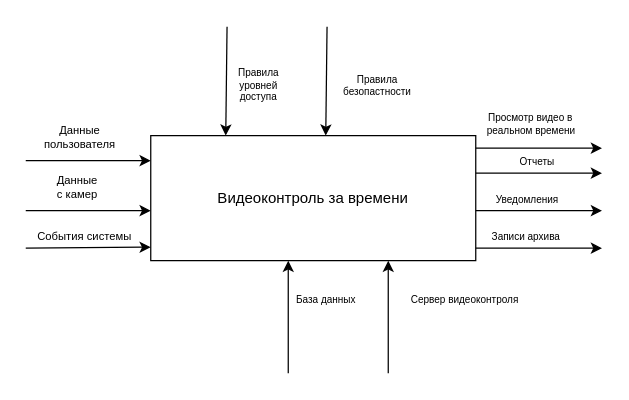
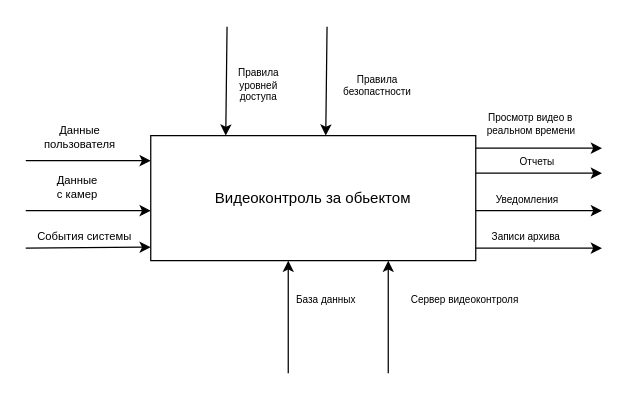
(313, 198) -> (313, 198)
